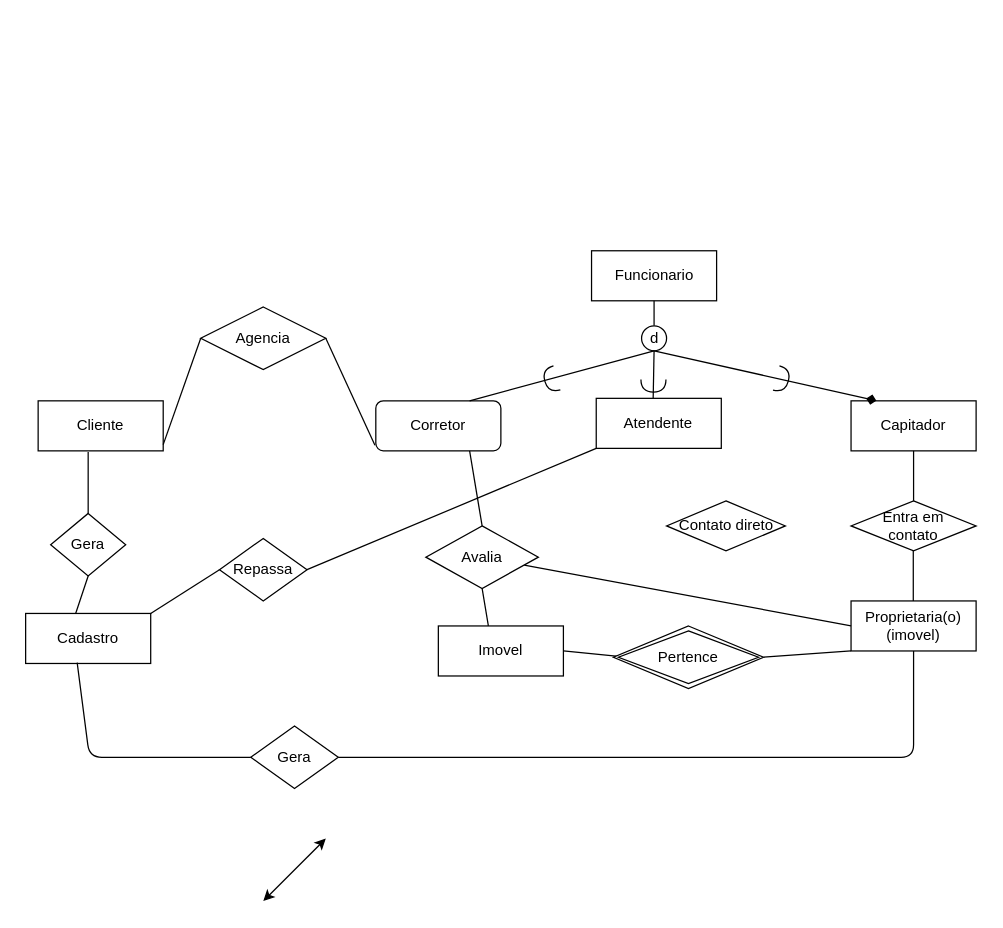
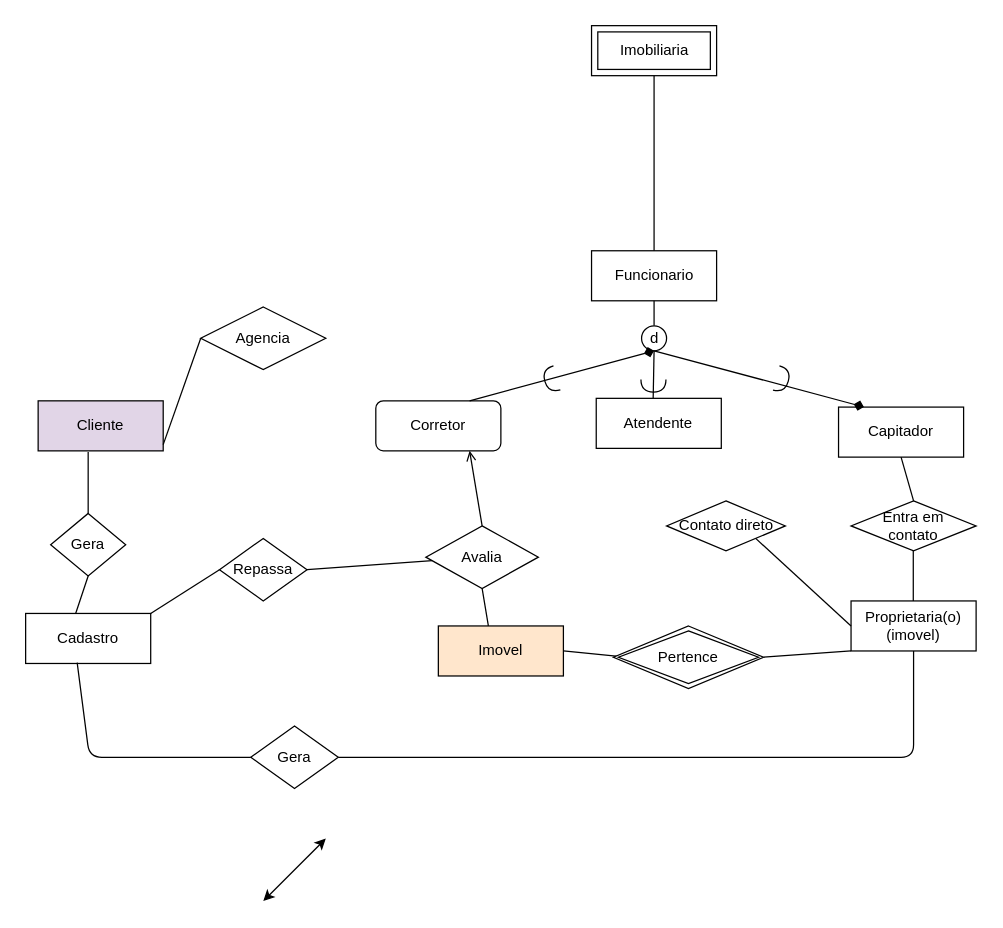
none -> (654, 51)
none -> (654, 164)
(646, 353) -> (643, 353)
(350, 391) -> none
(101, 426) -> (101, 426)
(913, 426) -> (901, 432)
(470, 455) -> (470, 456)
(451, 509) -> (369, 565)
(687, 595) -> (803, 582)
(501, 651) -> (501, 651)
